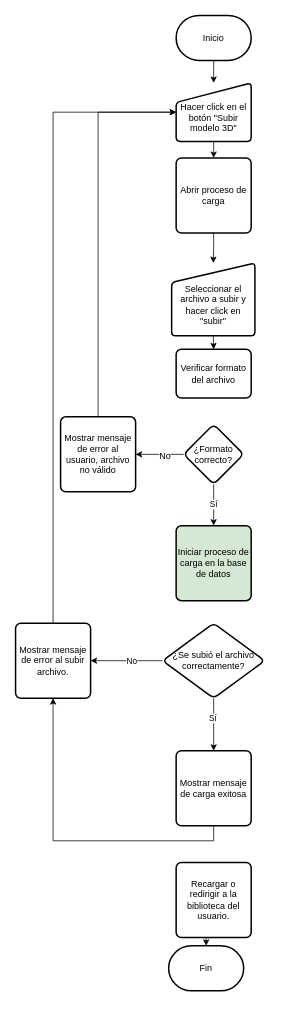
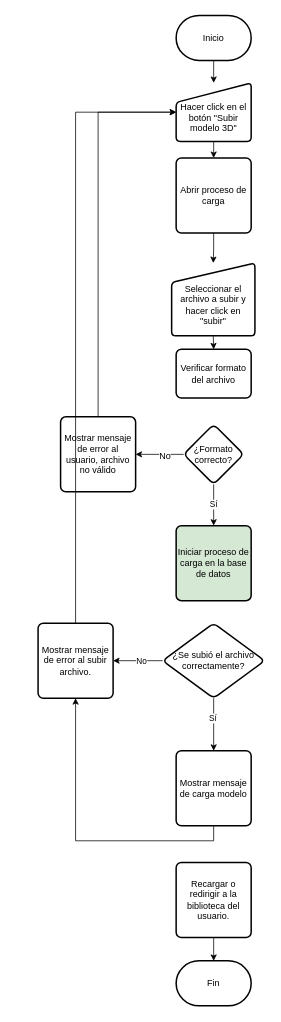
(53, 660) -> (75, 660)
(213, 788) -> (213, 788)
(206, 968) -> (213, 983)
